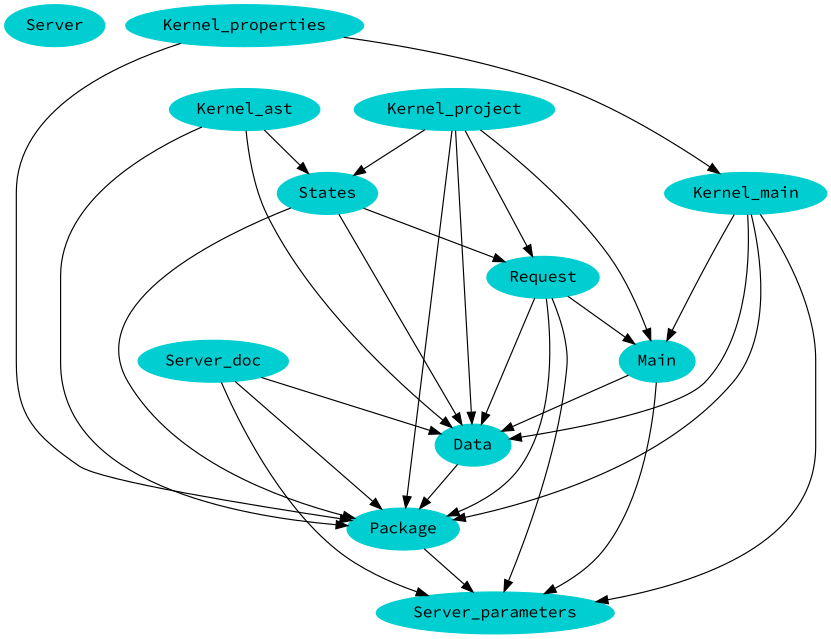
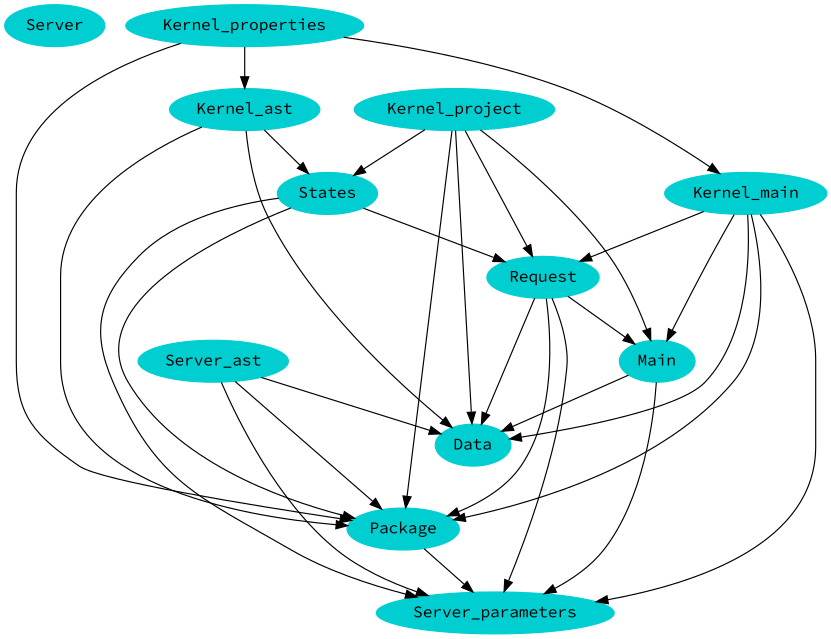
none -> (245, 62)
none -> (647, 234)
(397, 314) -> (131, 419)
(213, 361) -> (213, 361)
(442, 482) -> none
